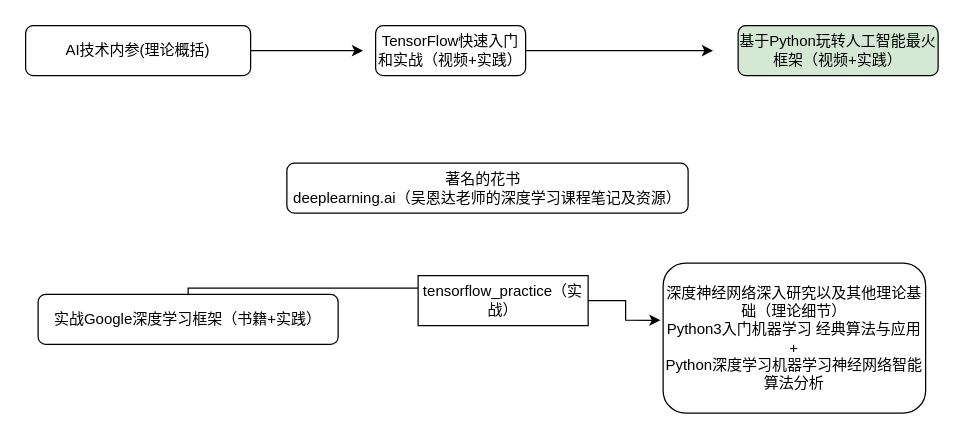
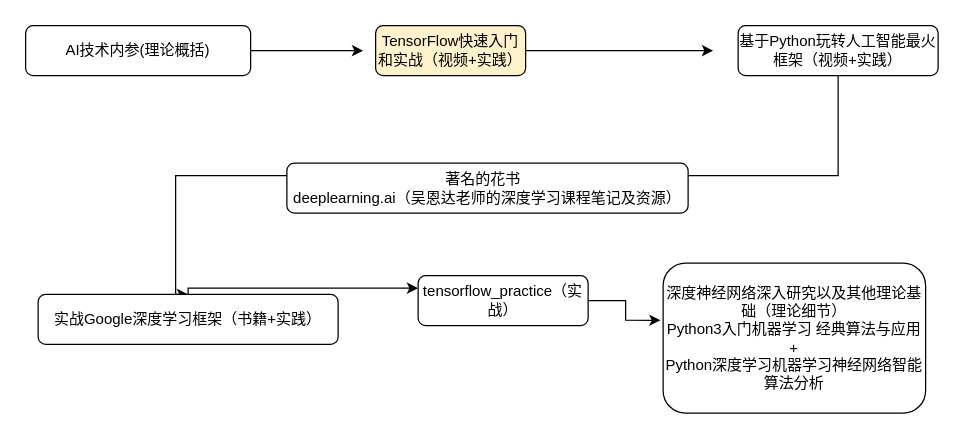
(451, 51) -> (451, 51)
(838, 51) -> (838, 51)
none -> (813, 176)
(411, 288) -> (408, 288)
(503, 301) -> (503, 301)
